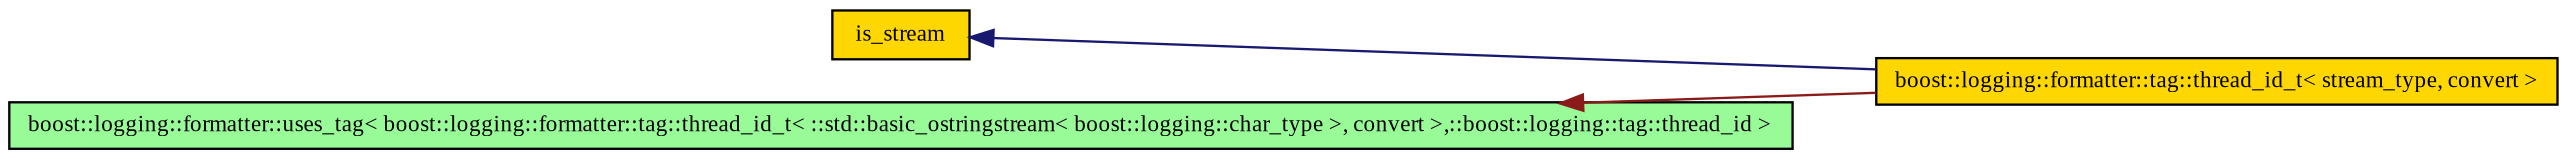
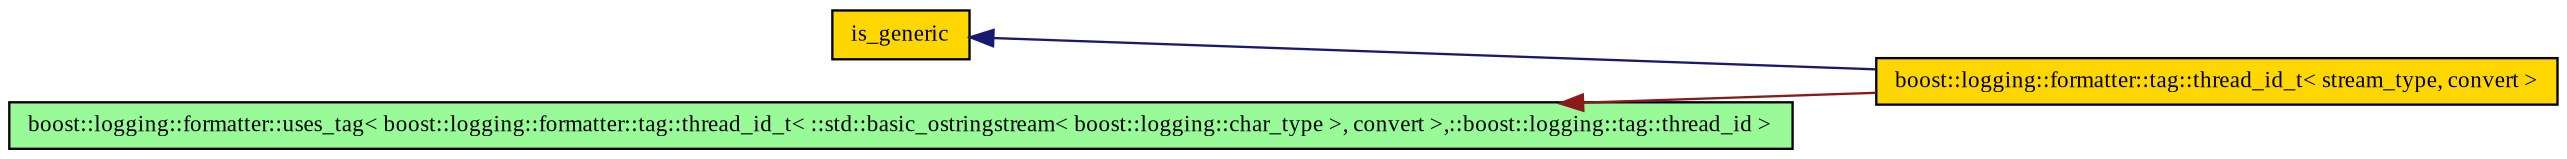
(901, 35) -> (901, 35)
